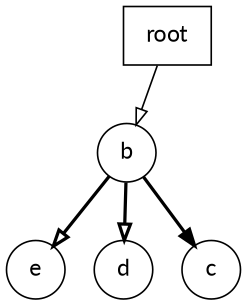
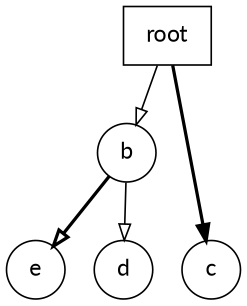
(125, 203) -> (125, 203)
(164, 205) -> (188, 145)
